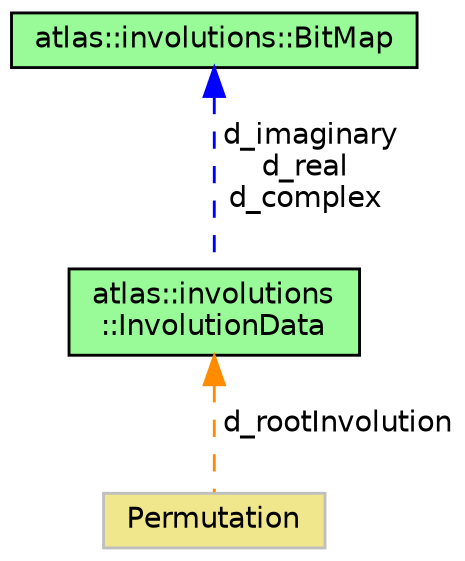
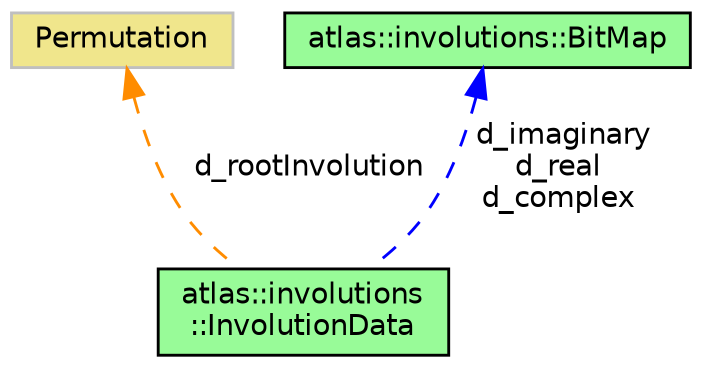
(214, 439) -> (171, 192)
